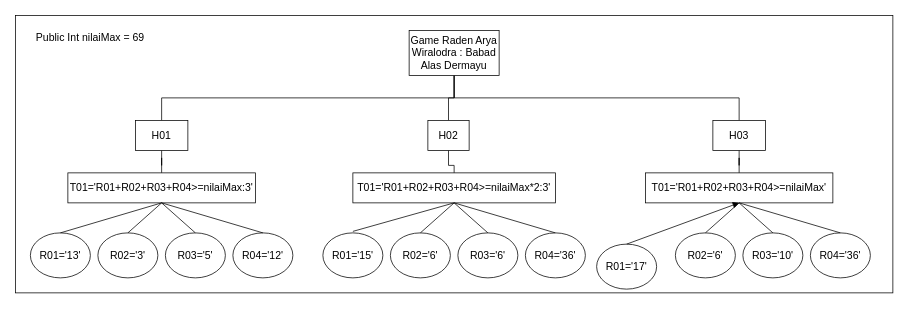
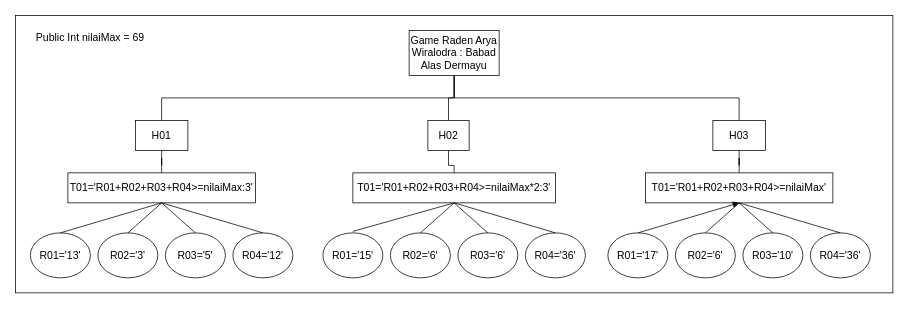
(627, 267) -> (638, 255)
